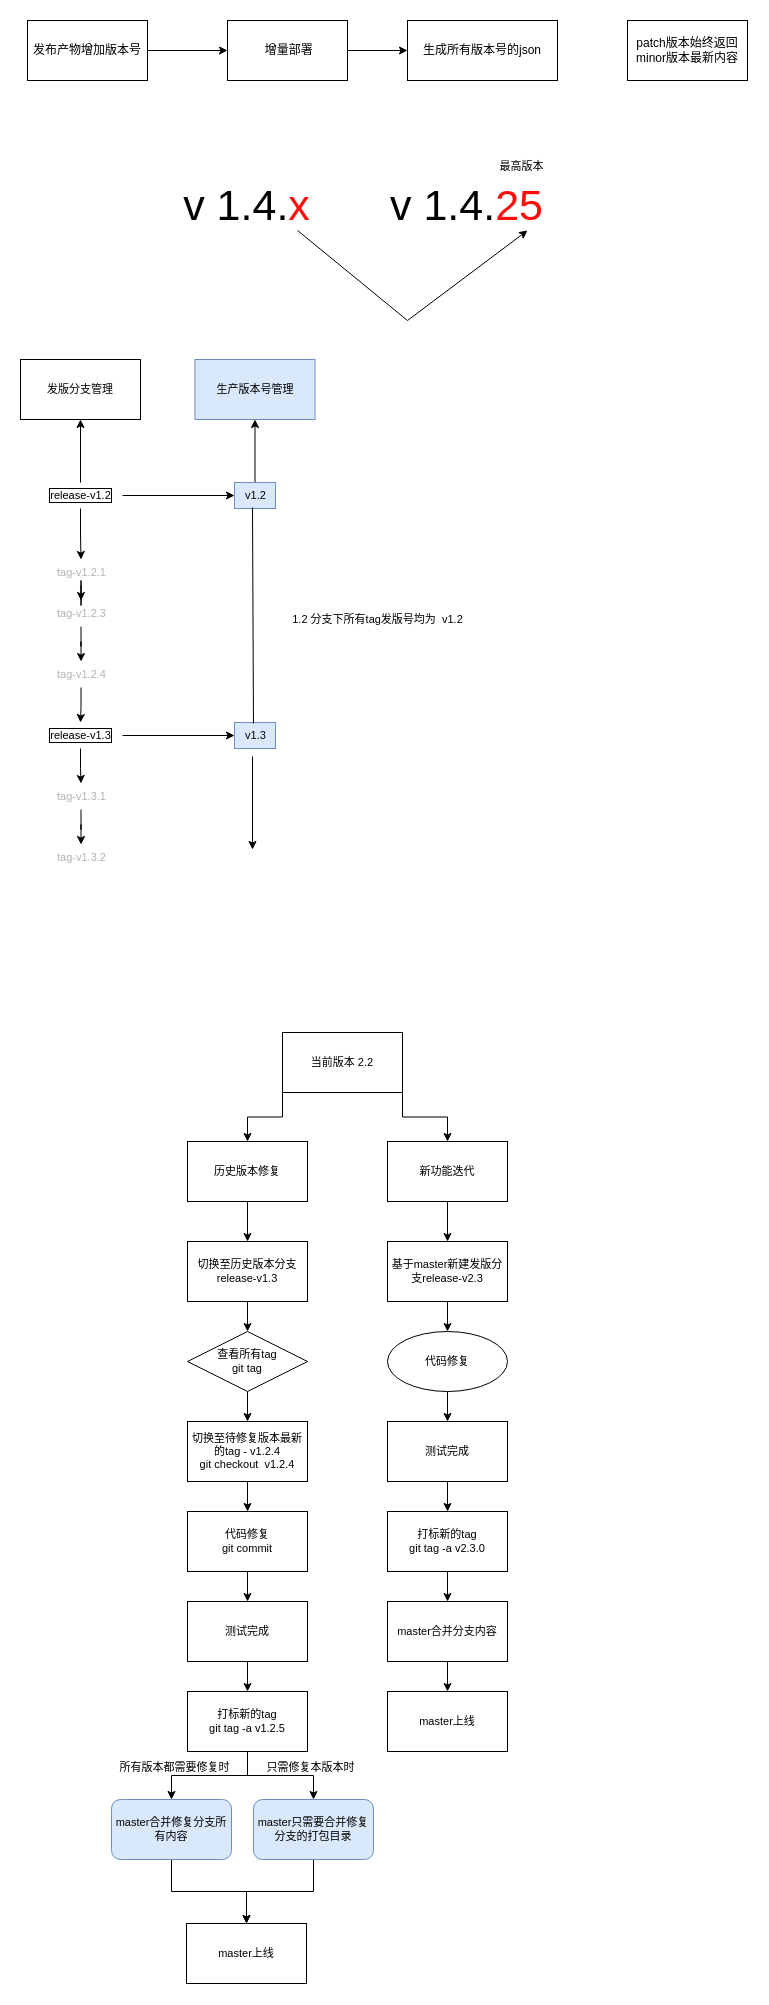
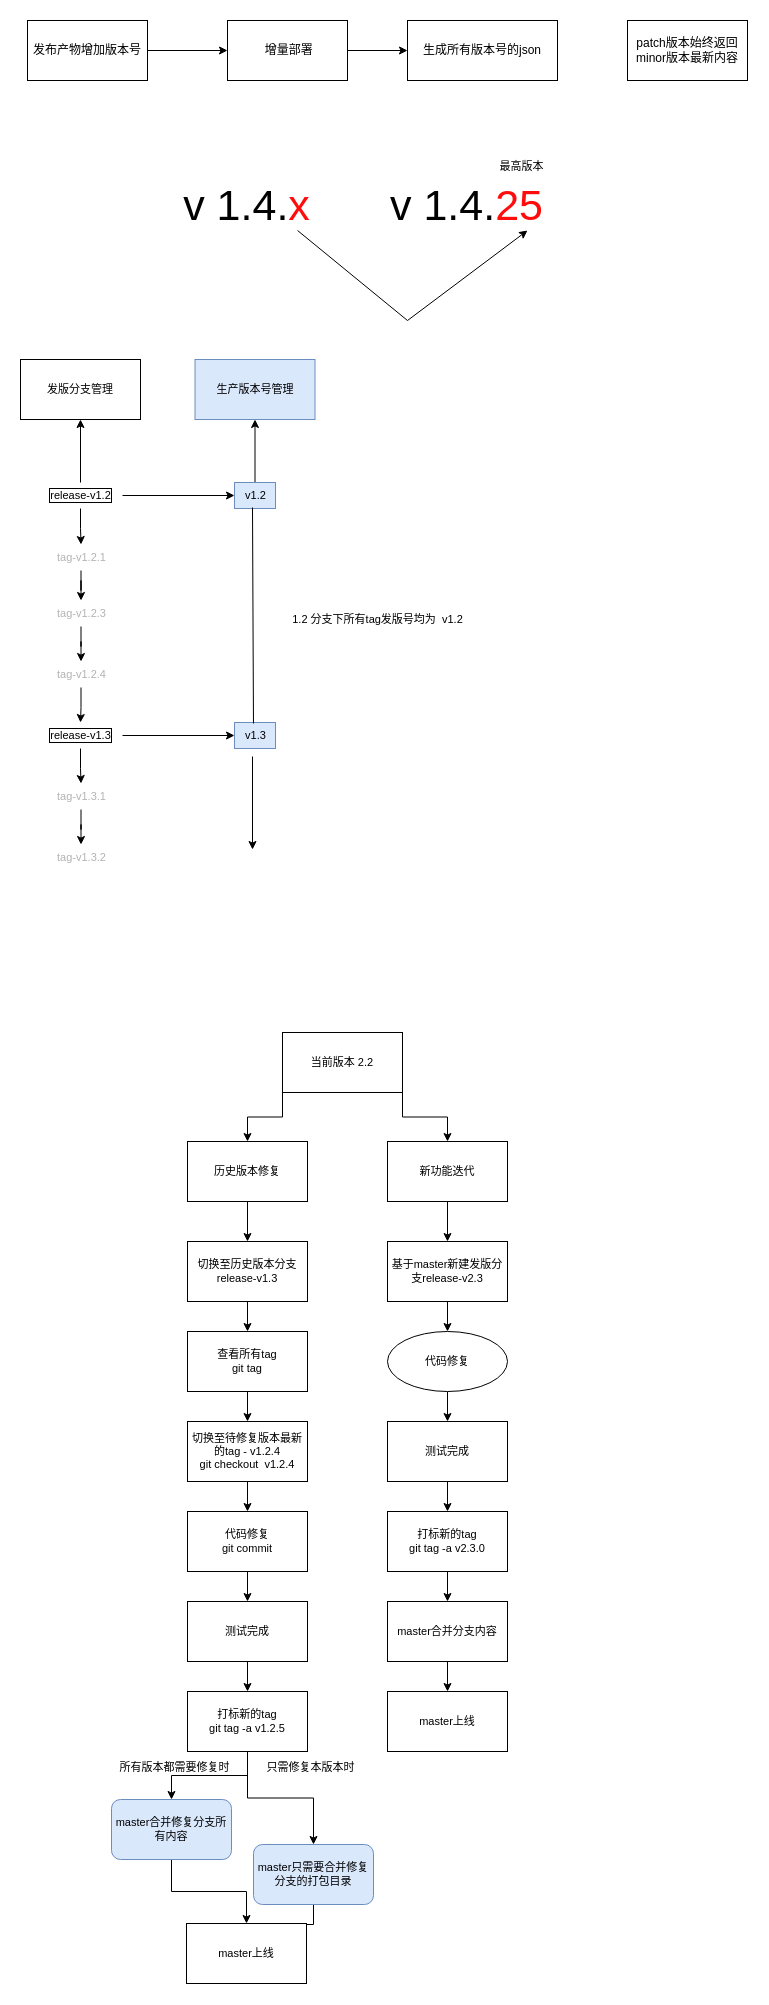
(81, 573) -> (81, 558)
(248, 1362) -> (248, 1362)
(314, 1830) -> (314, 1875)
